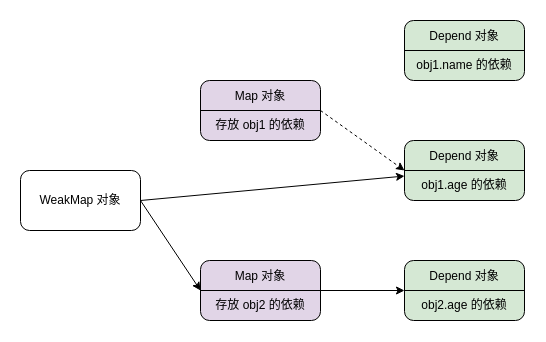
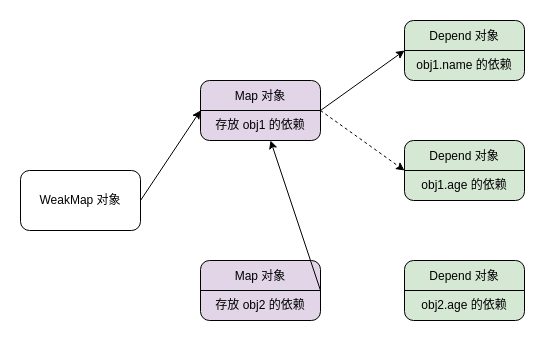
none -> (361, 82)
(270, 188) -> (169, 158)
(169, 243) -> none
(360, 291) -> (296, 217)
